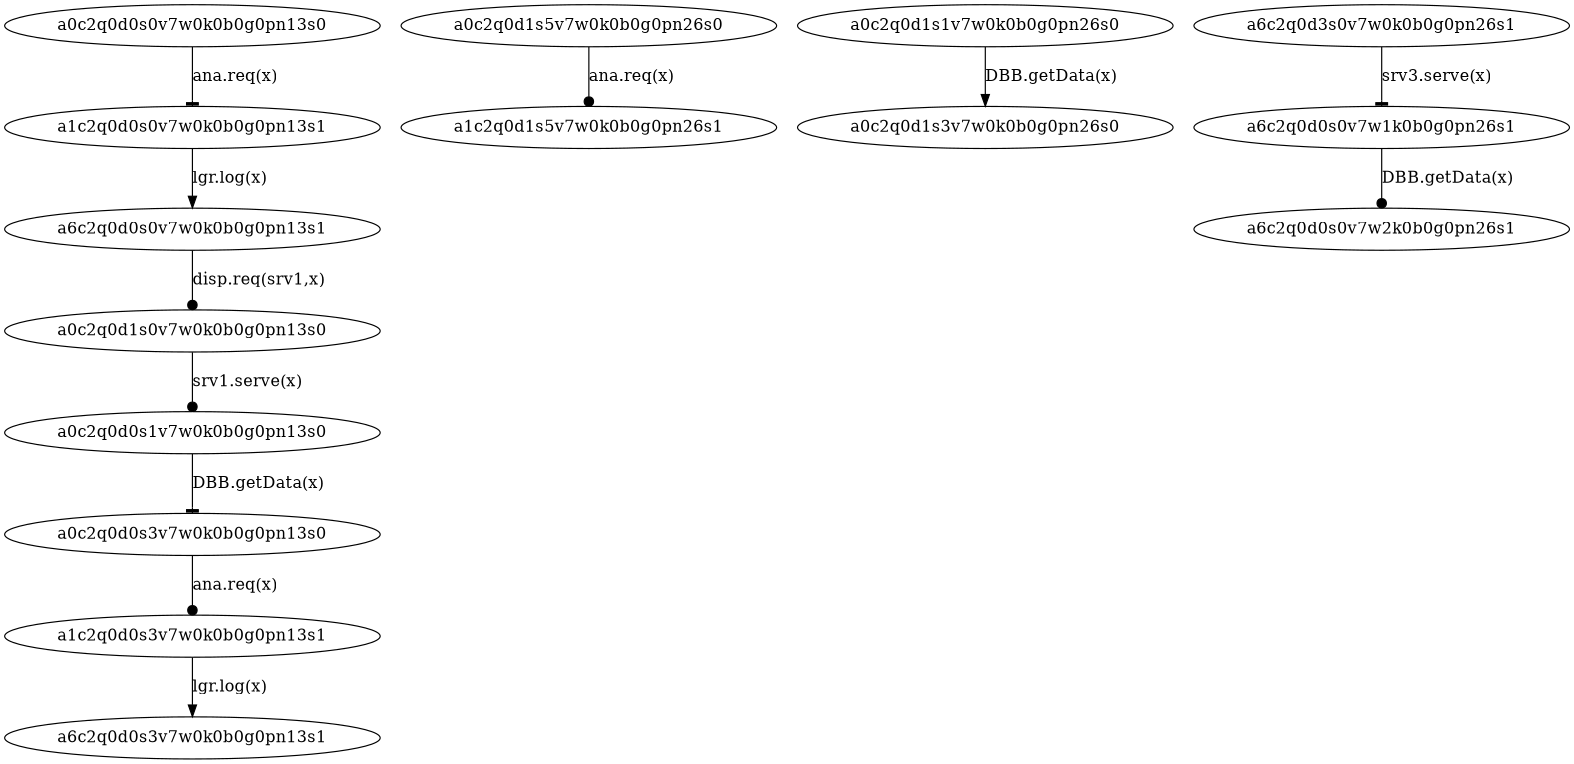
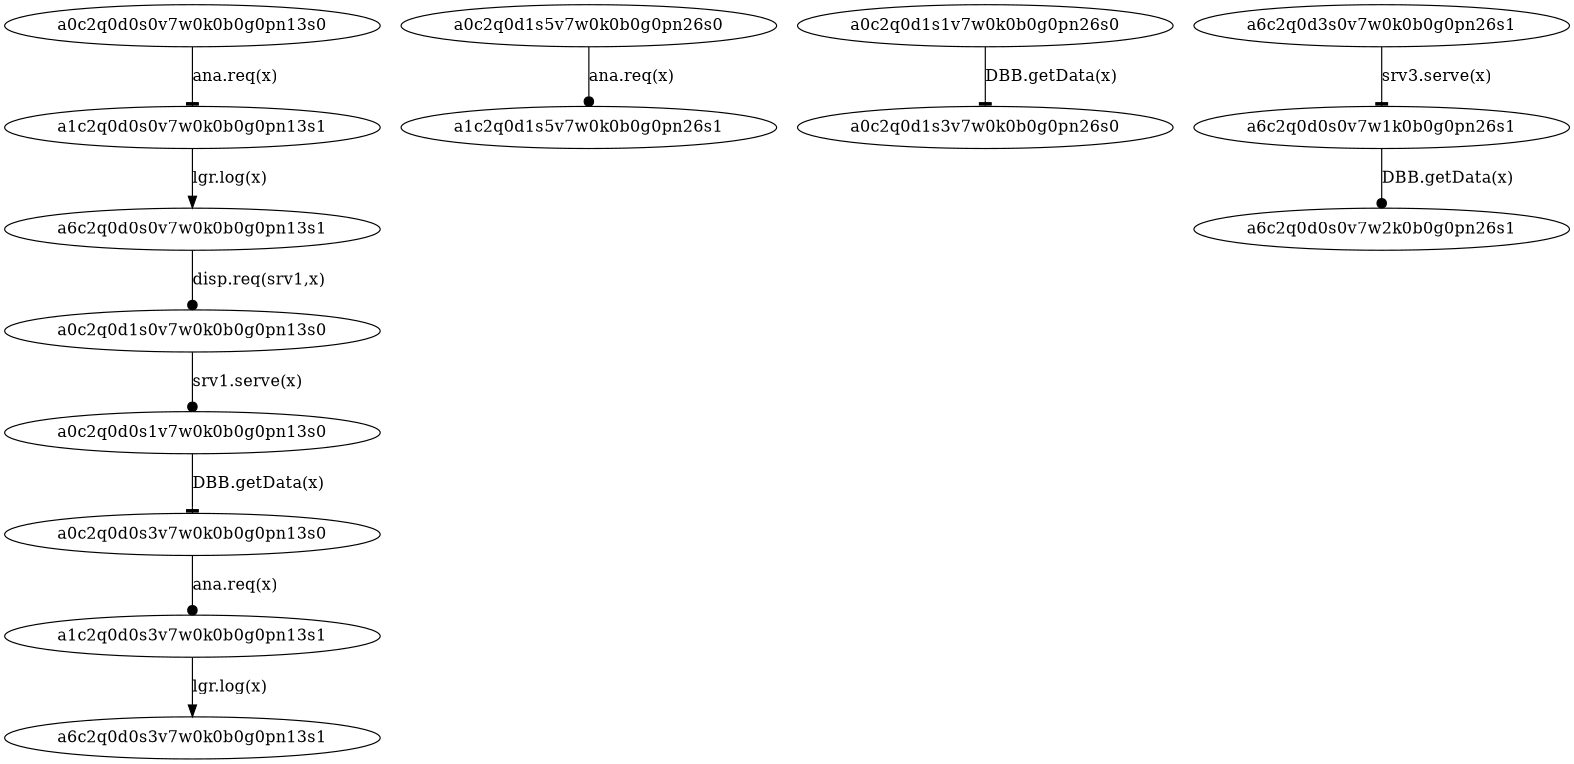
(985, 74) -> (985, 74)
